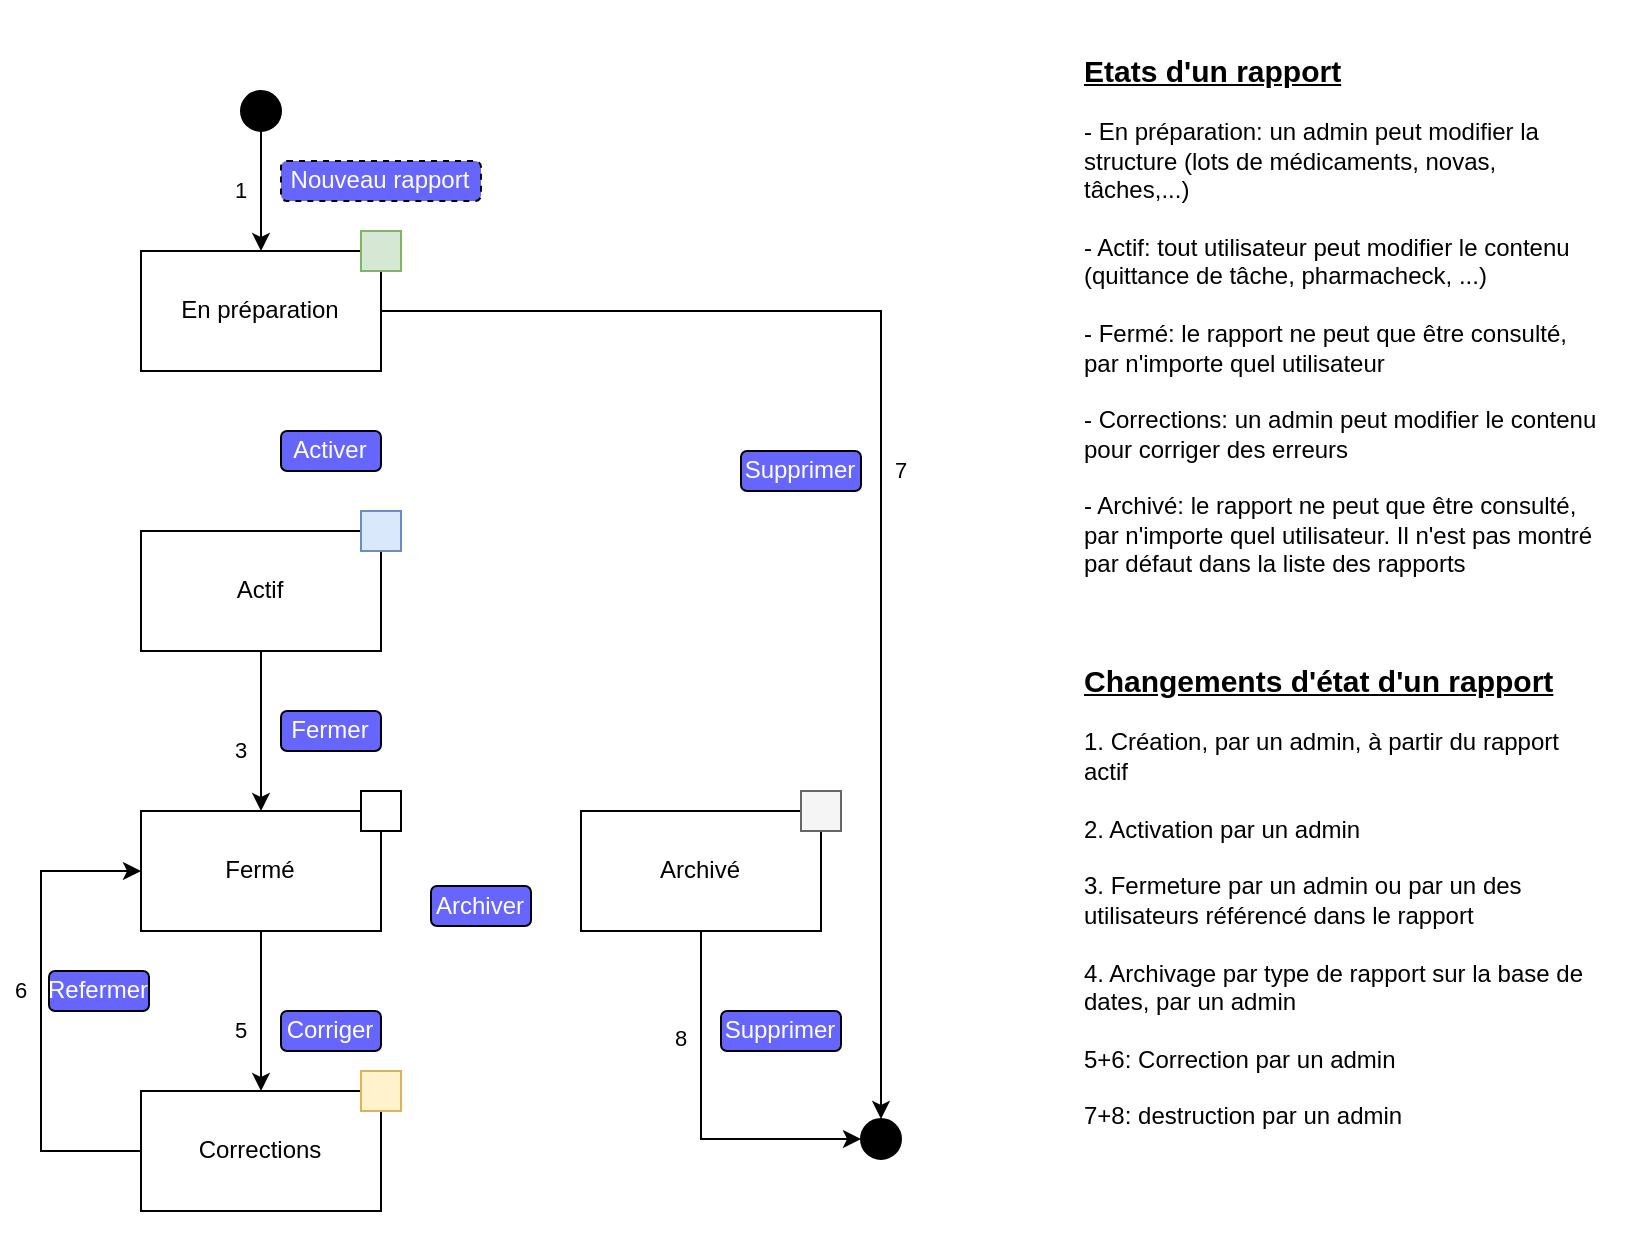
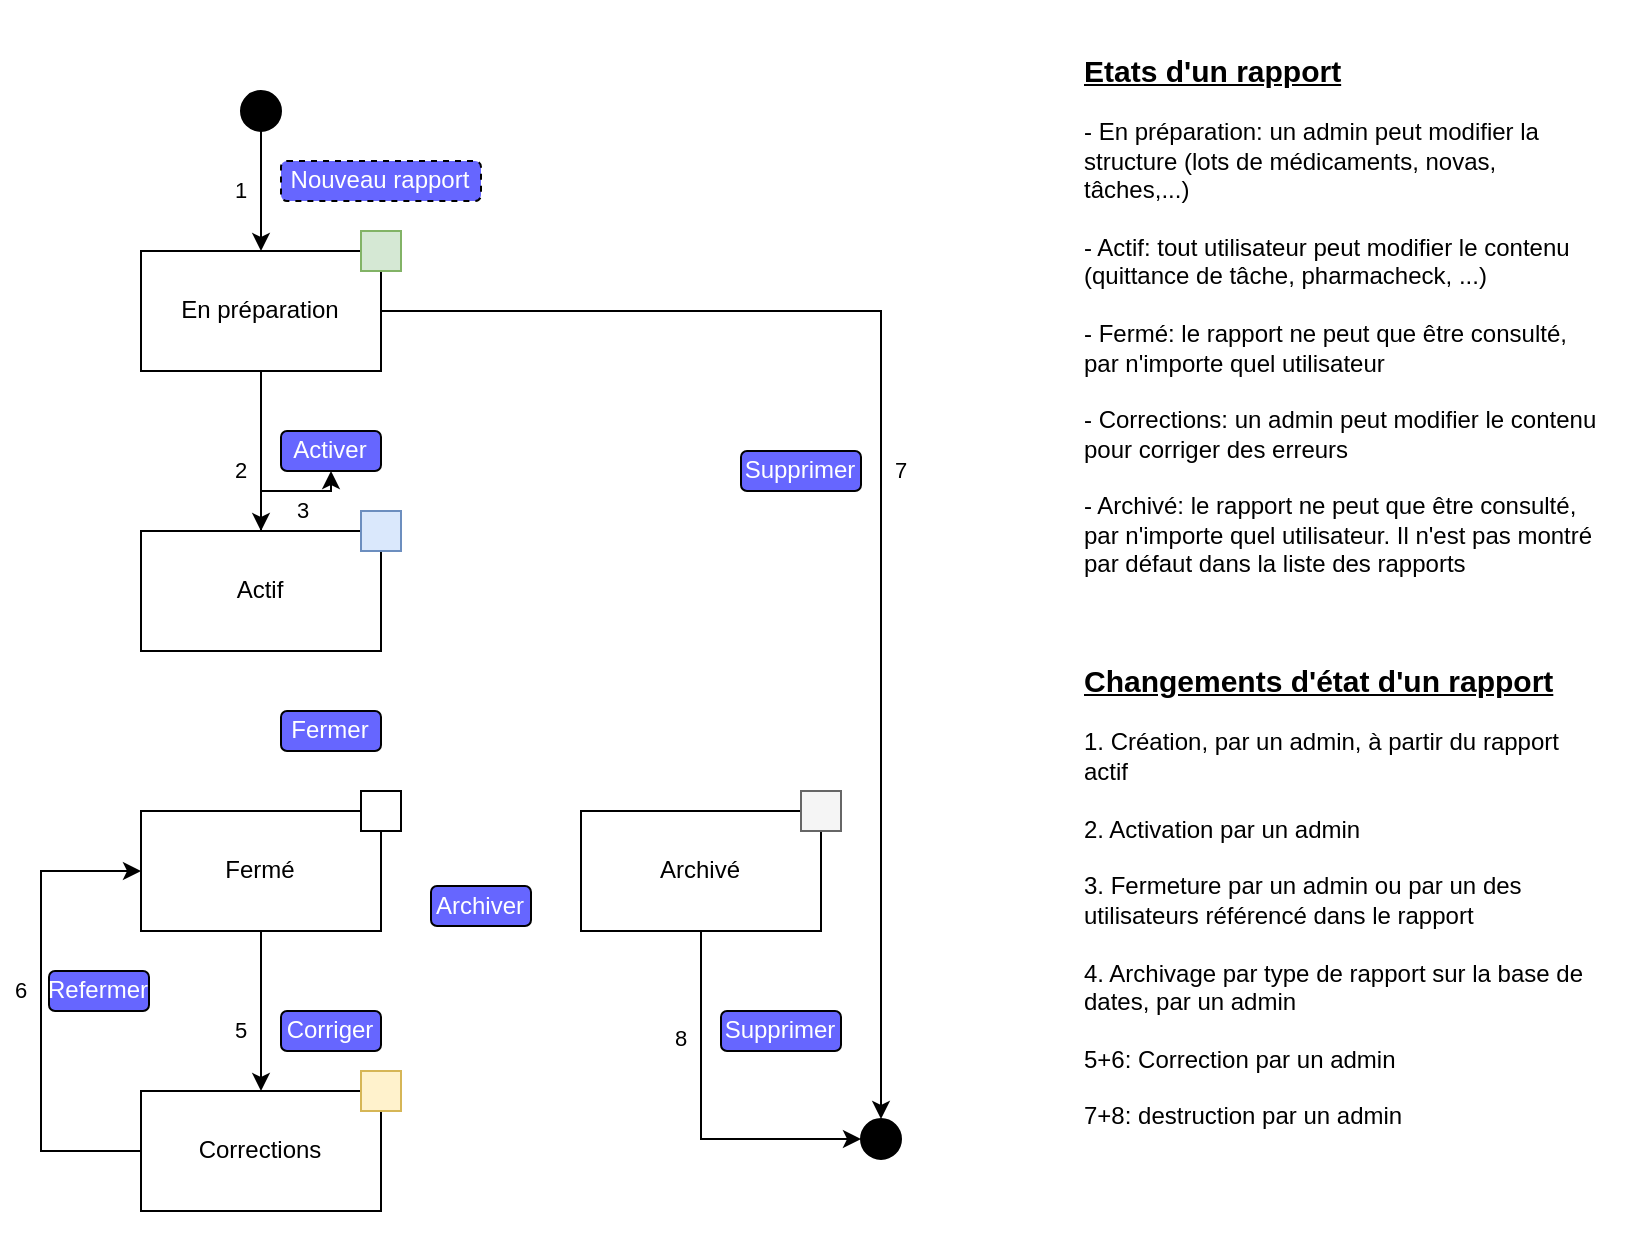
none -> (261, 429)
(261, 724) -> (301, 491)
